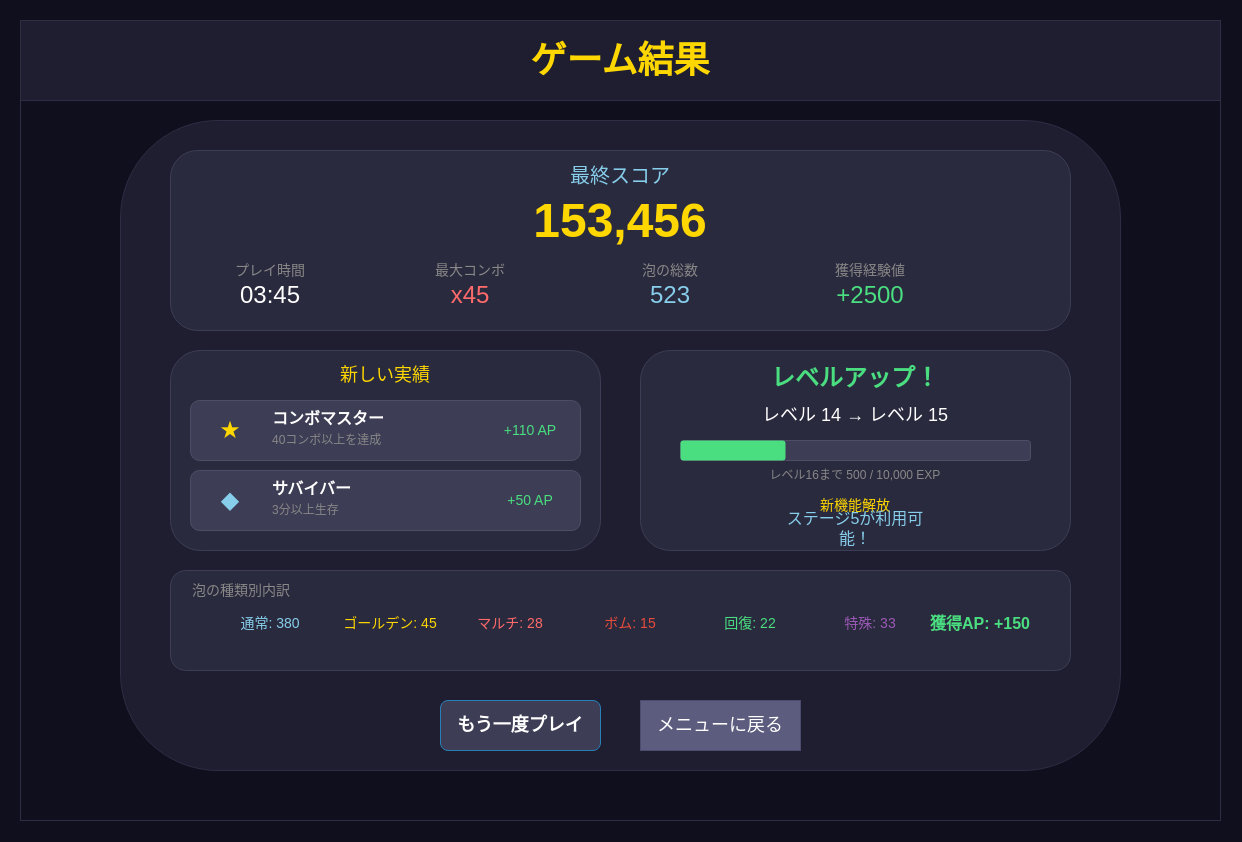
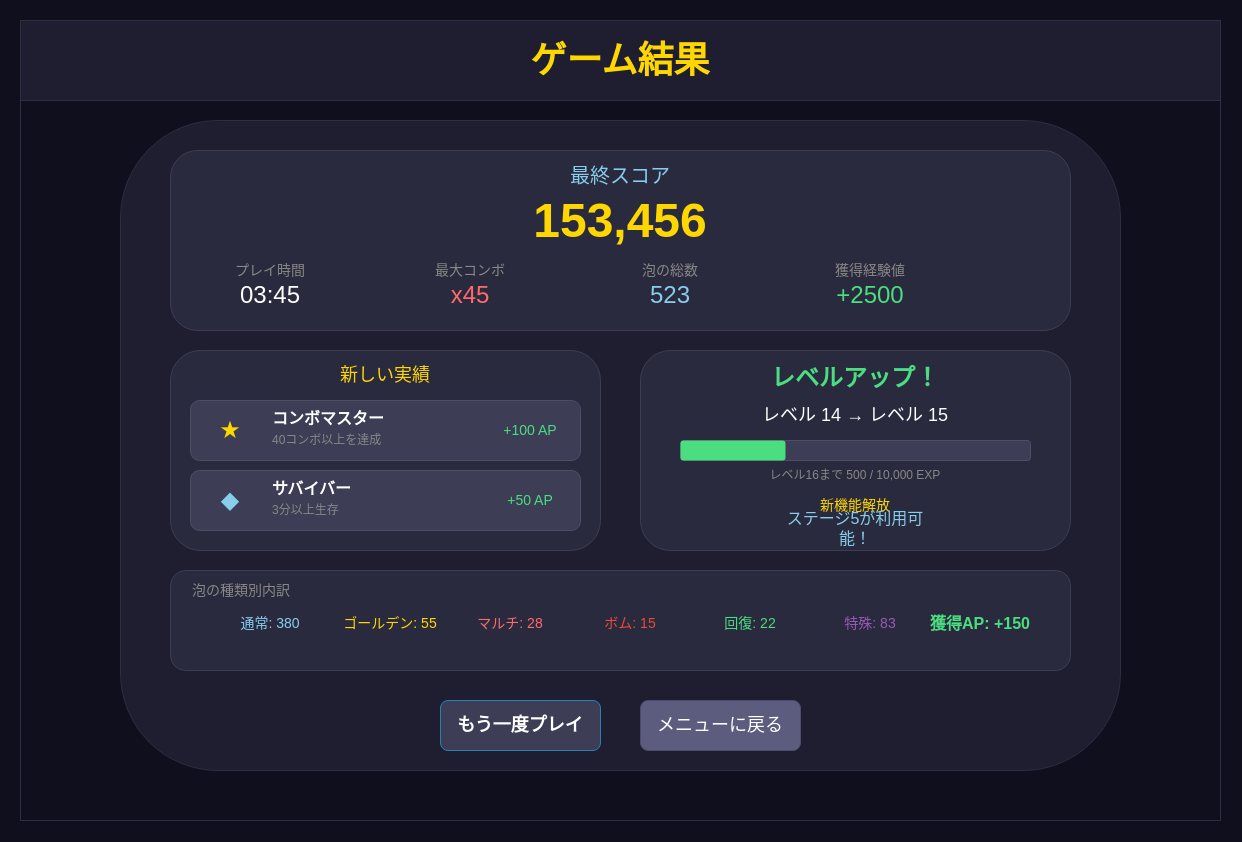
(531, 431) -> (531, 431)
(391, 624) -> (391, 624)
(871, 624) -> (871, 624)
(721, 726) -> (721, 726)
